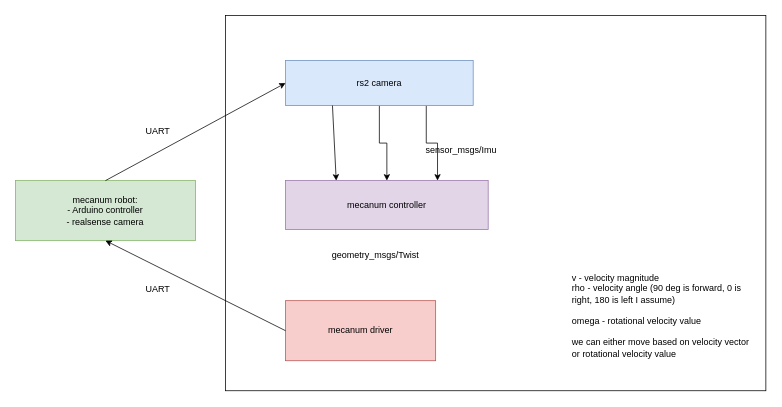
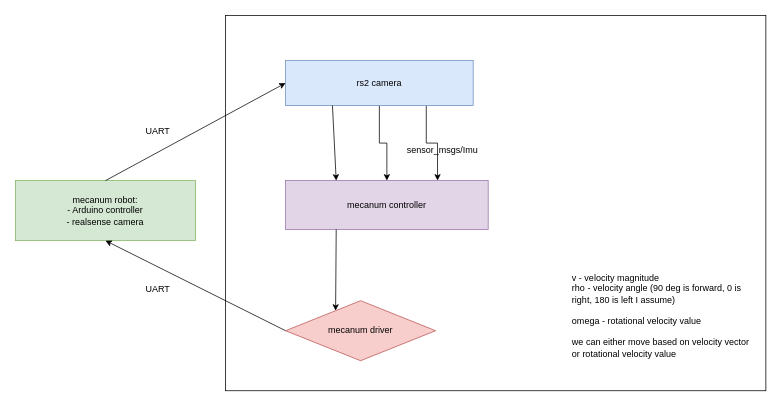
(492, 150) -> (473, 150)
(398, 255) -> none
none -> (336, 290)
(360, 330) -> (360, 330)
